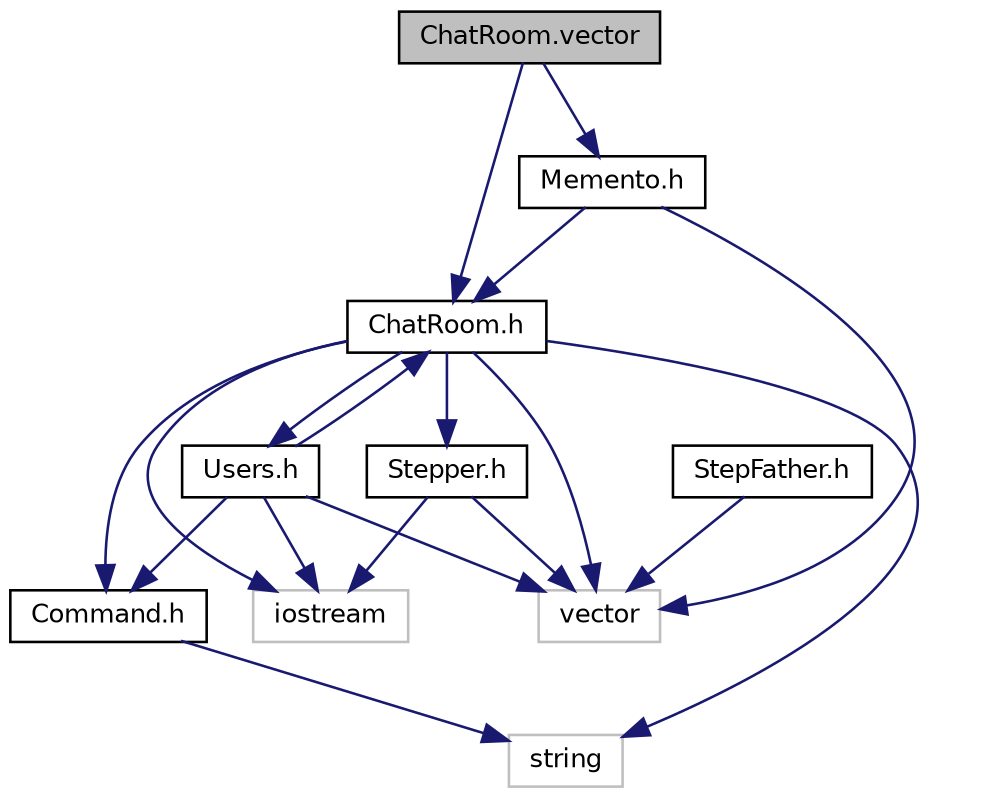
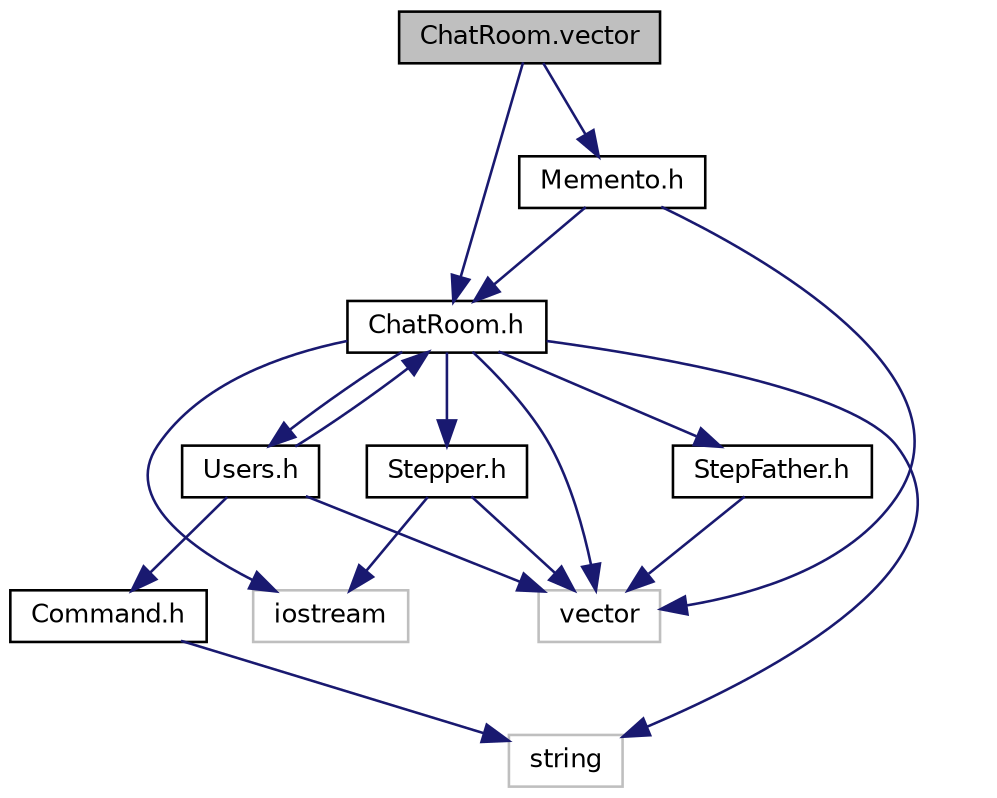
(140, 445) -> (598, 394)
(284, 533) -> none
